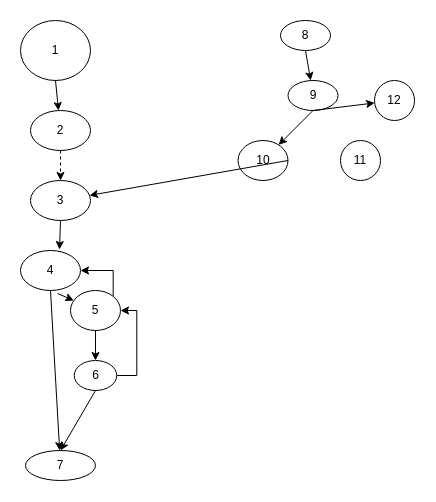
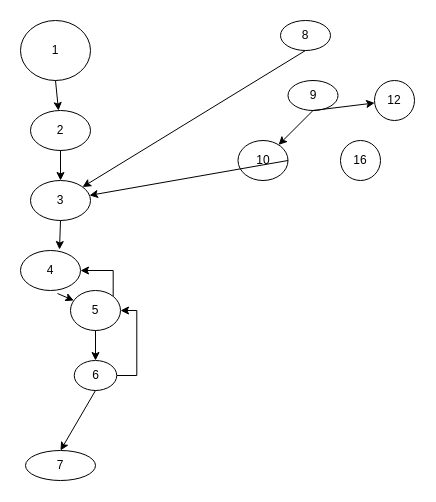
(308, 62) -> (197, 117)
(361, 161) -> (361, 161)
(61, 163) -> (61, 163)
(55, 367) -> none
